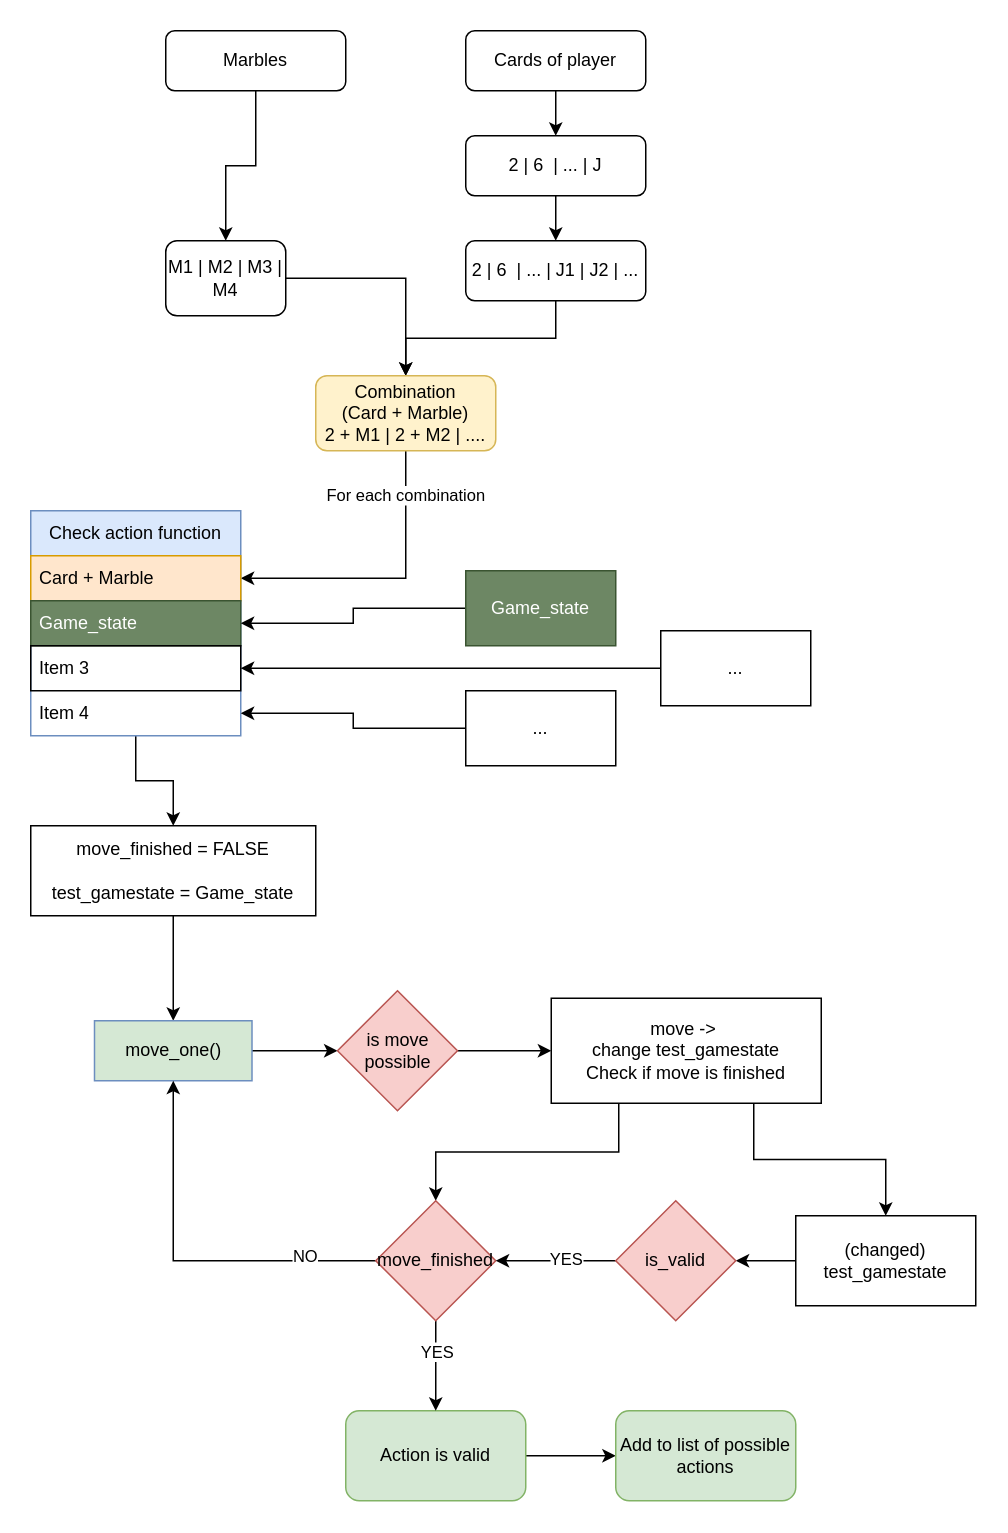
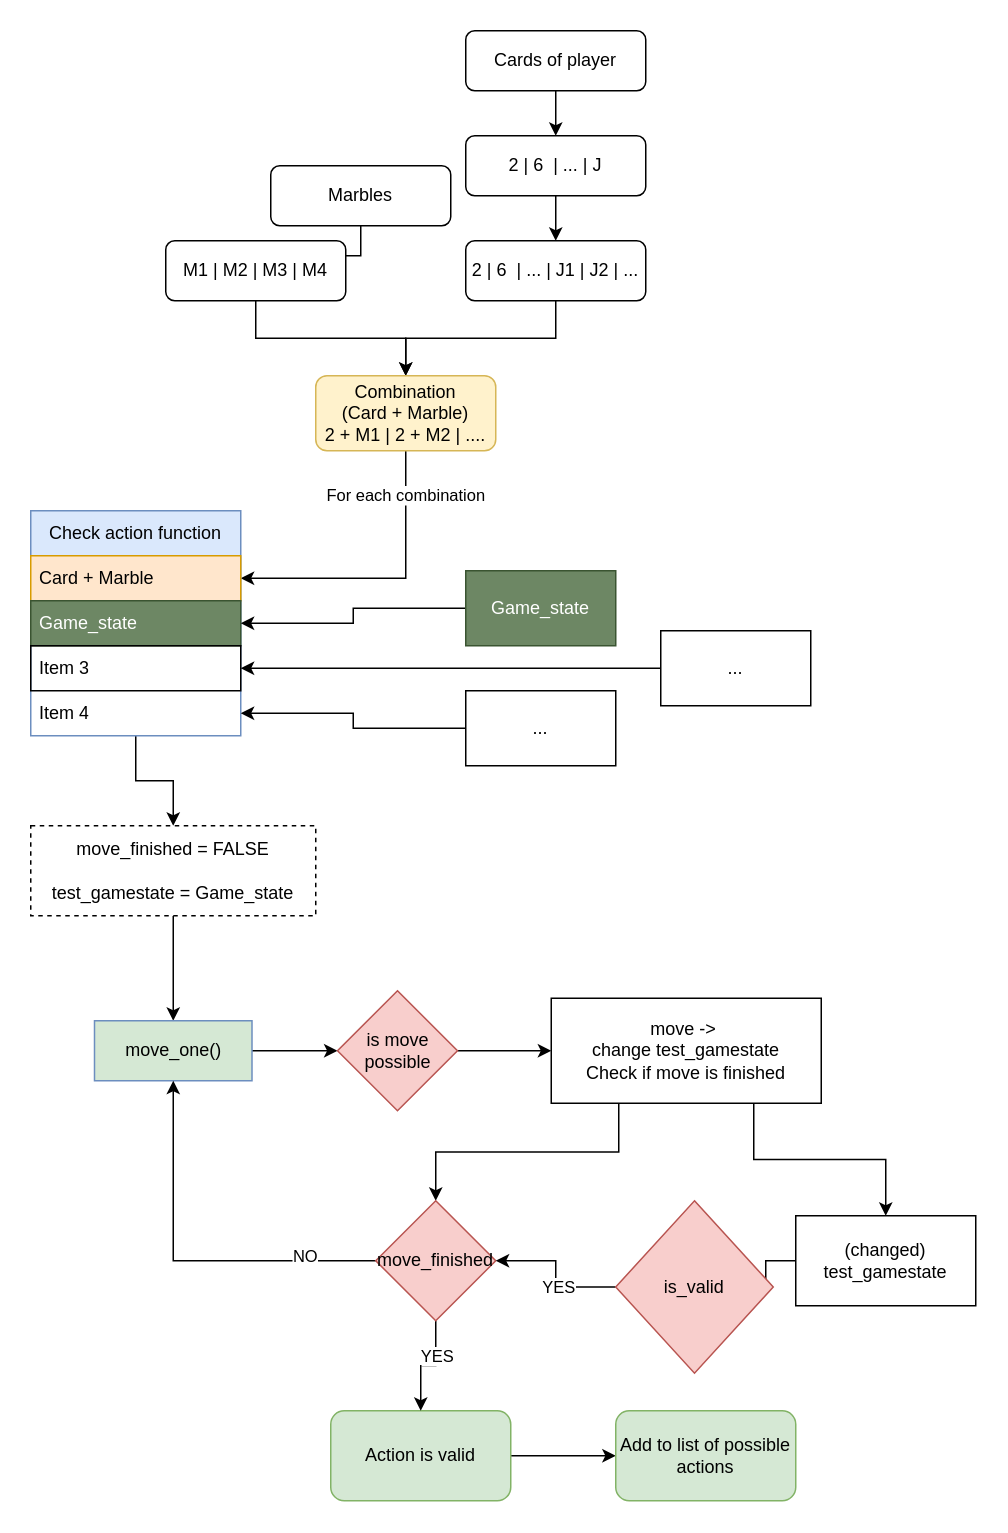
(256, 61) -> (361, 196)
(226, 278) -> (256, 271)
(173, 871) -> (173, 871)
(676, 1261) -> (695, 1287)
(436, 1456) -> (421, 1456)
